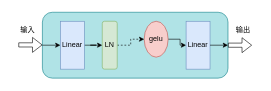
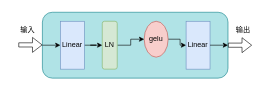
(131, 44) -> (131, 44)
